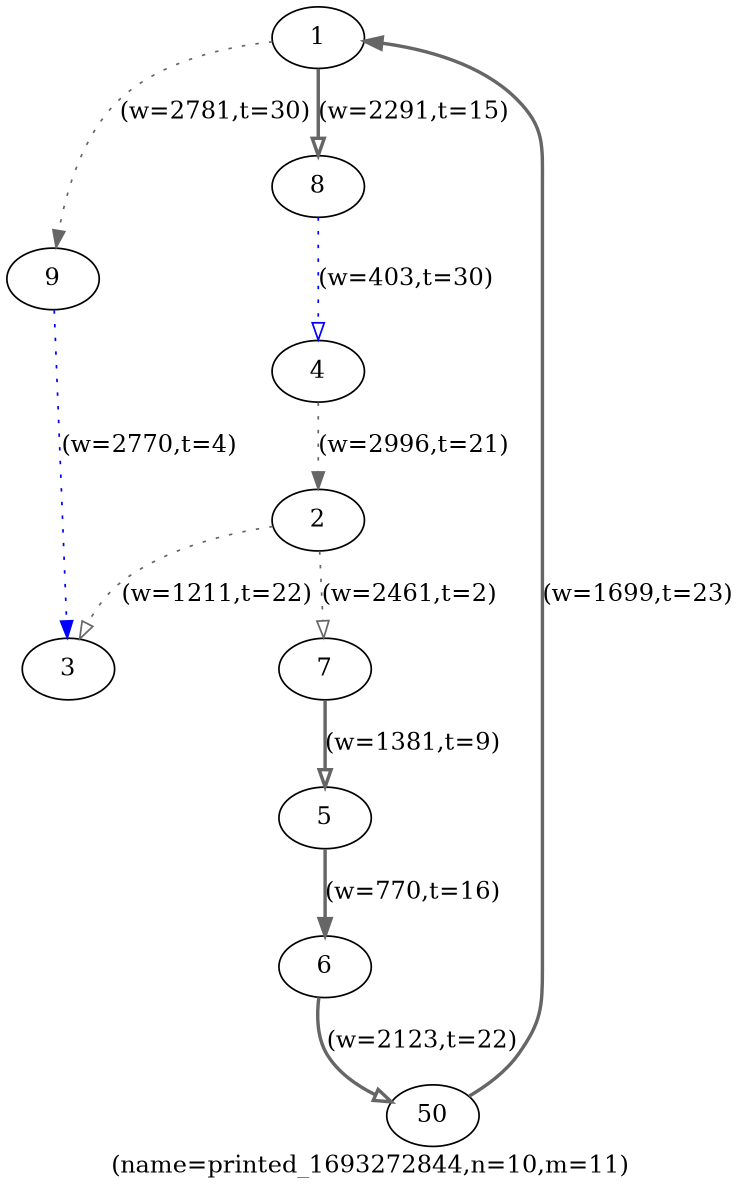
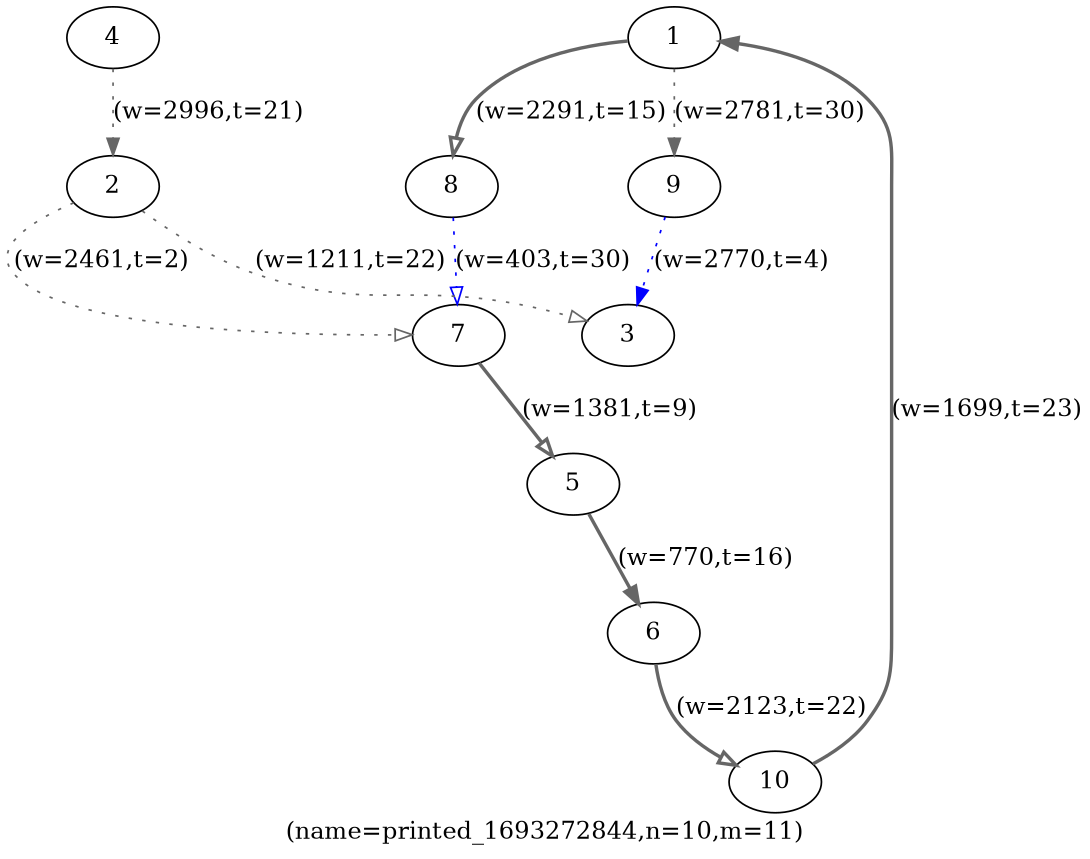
(318, 270) -> (455, 252)
(433, 1116) -> (775, 782)
